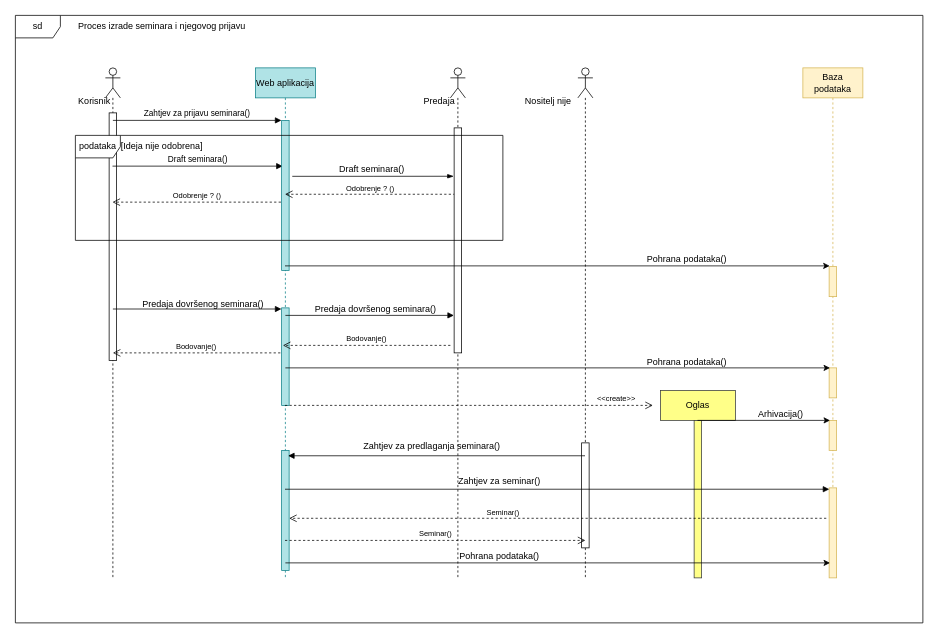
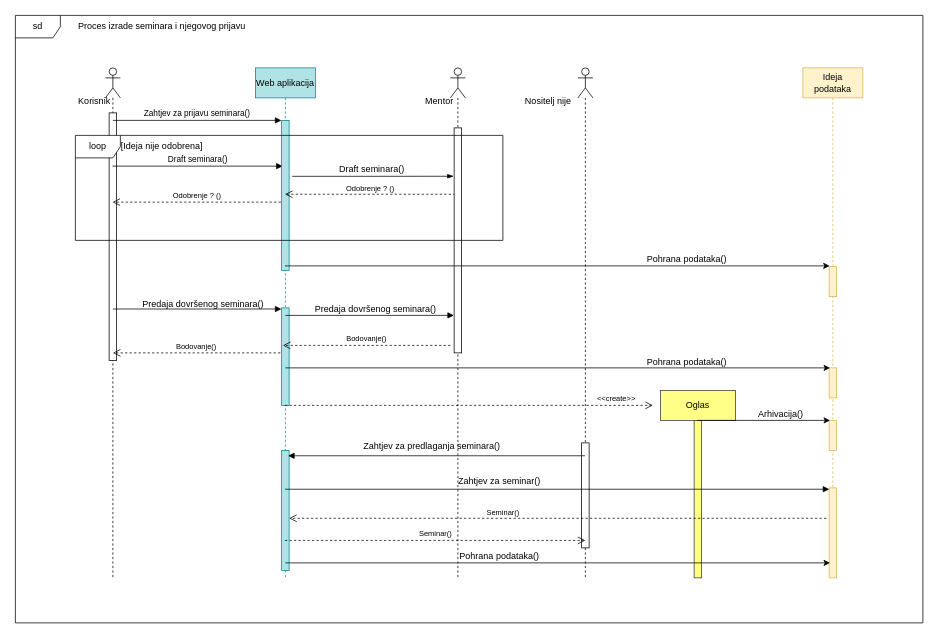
(833, 83) -> (833, 83)
(440, 102) -> (440, 102)
(98, 147) -> (98, 147)
